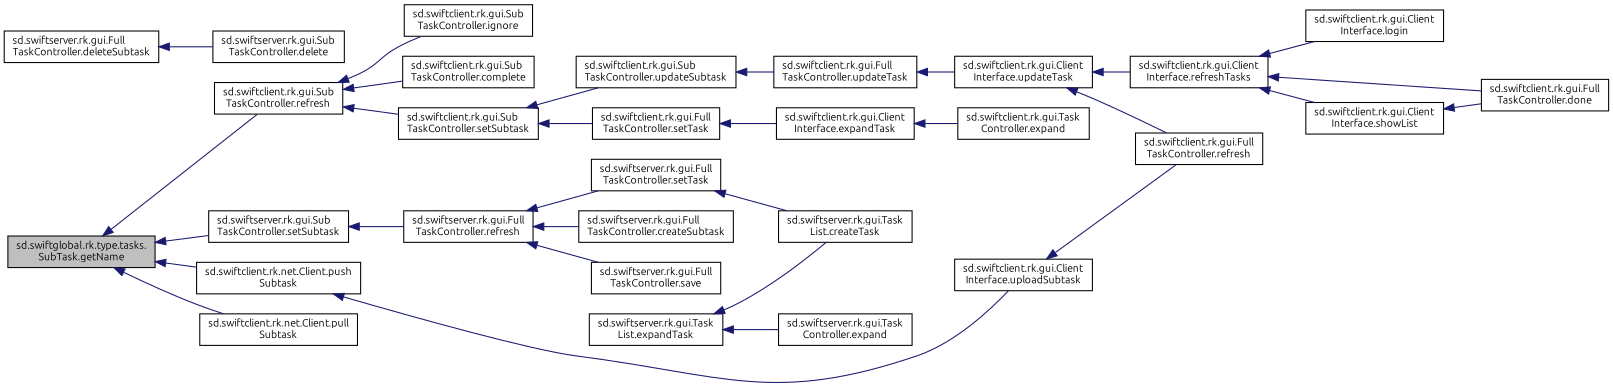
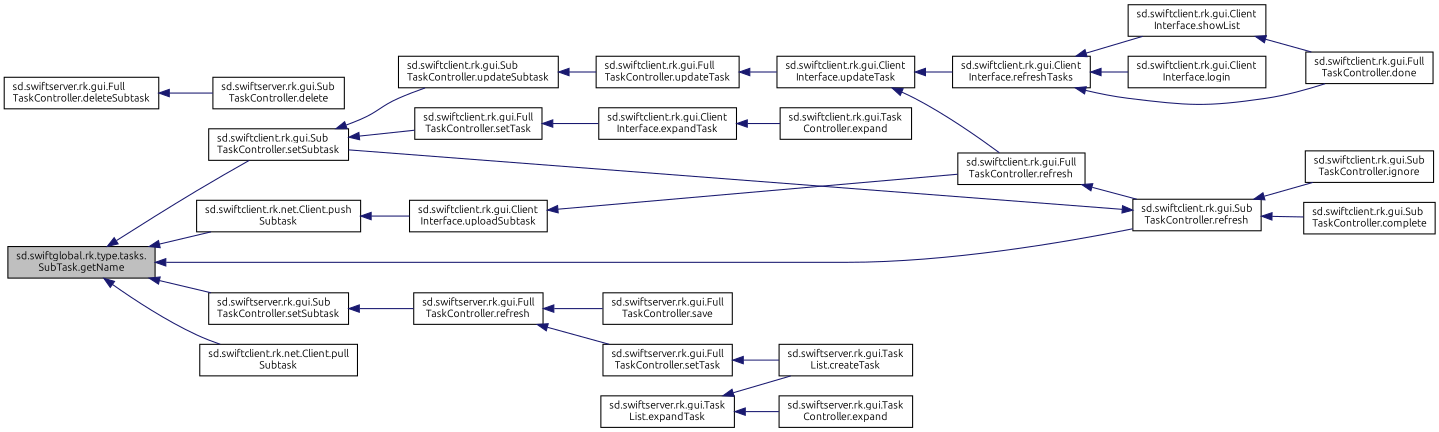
none -> (1115, 193)
none -> (182, 199)
(656, 227) -> none
